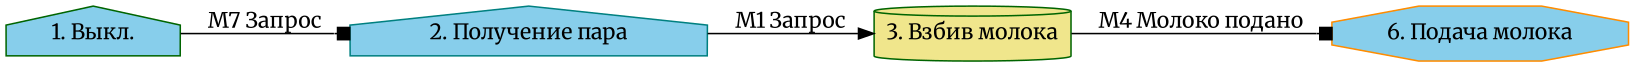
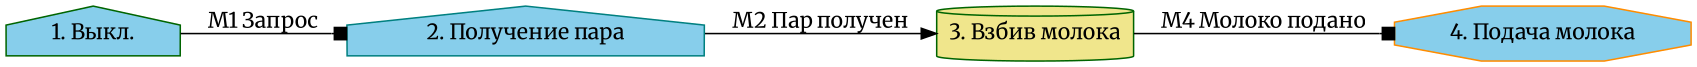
(265, 22) -> (263, 22)
(791, 22) -> (821, 22)
(1480, 34) -> (1543, 34)
